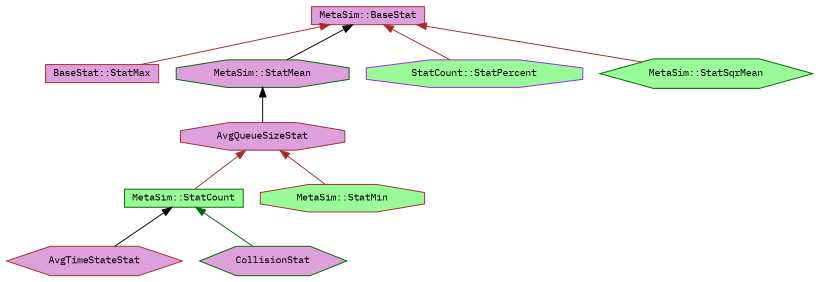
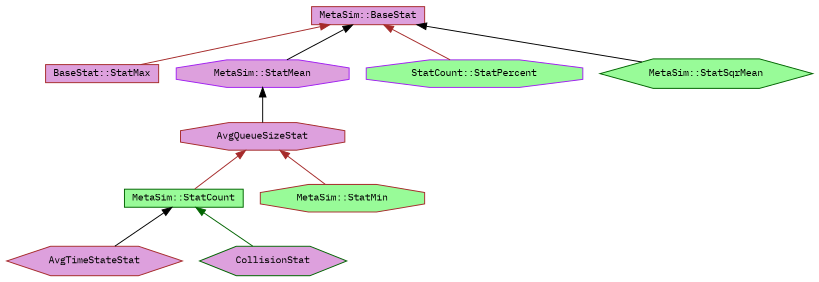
(534, 44) -> (534, 44)
(263, 74) -> (263, 74)
